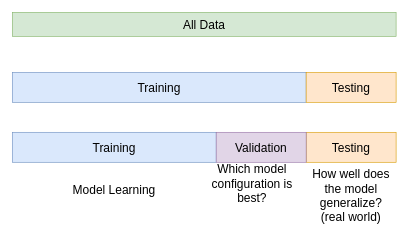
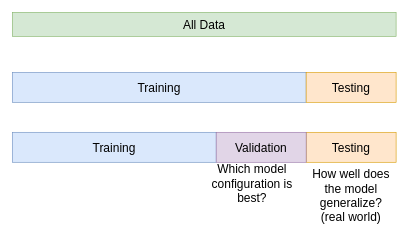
(114, 189) -> none
